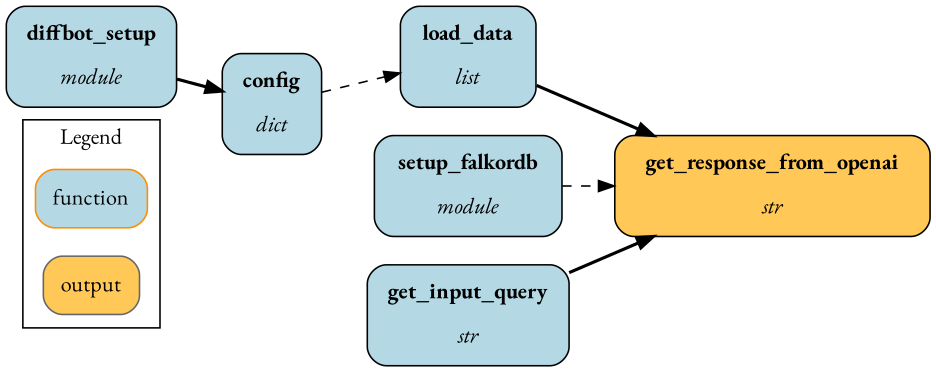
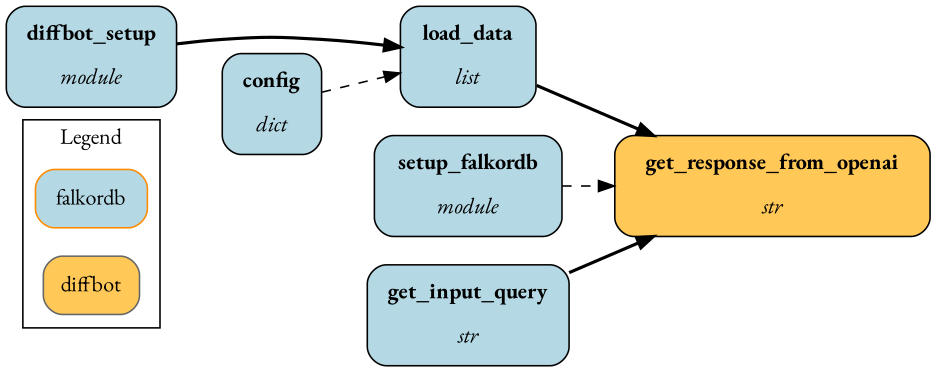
(192, 83) -> (281, 37)
(91, 199) -> (91, 199)
(91, 285) -> (91, 285)
